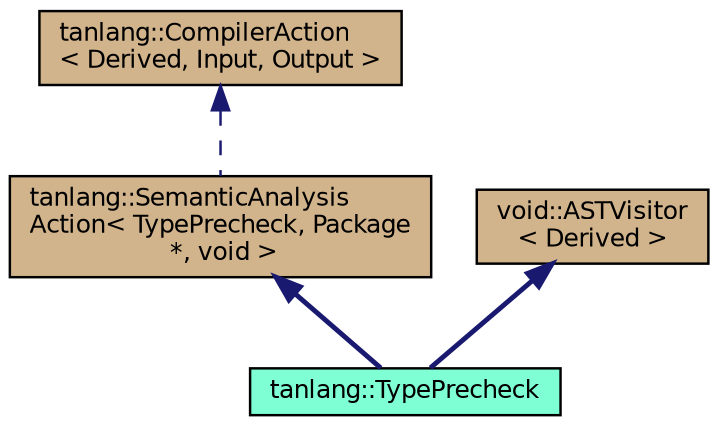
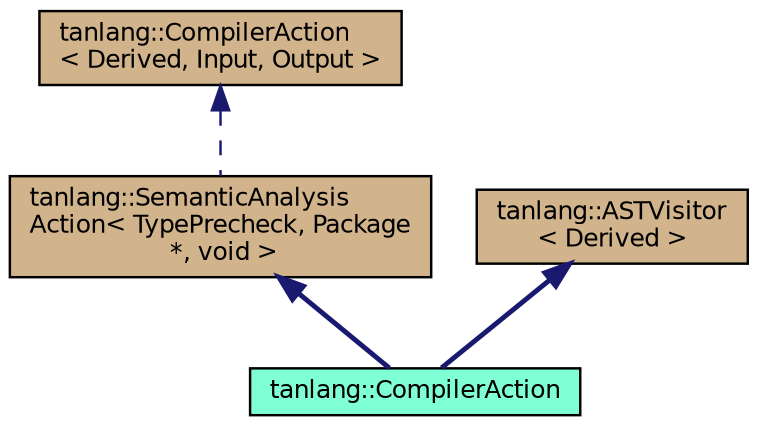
(593, 227) -> (612, 227)
(405, 392) -> (415, 392)
